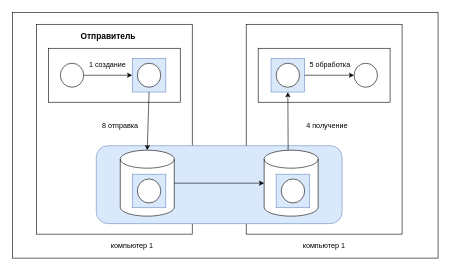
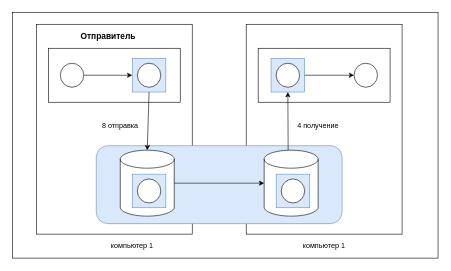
(108, 65) -> none
(330, 65) -> none
(327, 126) -> (318, 126)
